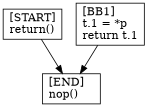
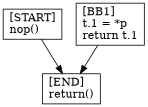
(33, 24) -> (33, 24)
(71, 89) -> (71, 89)
